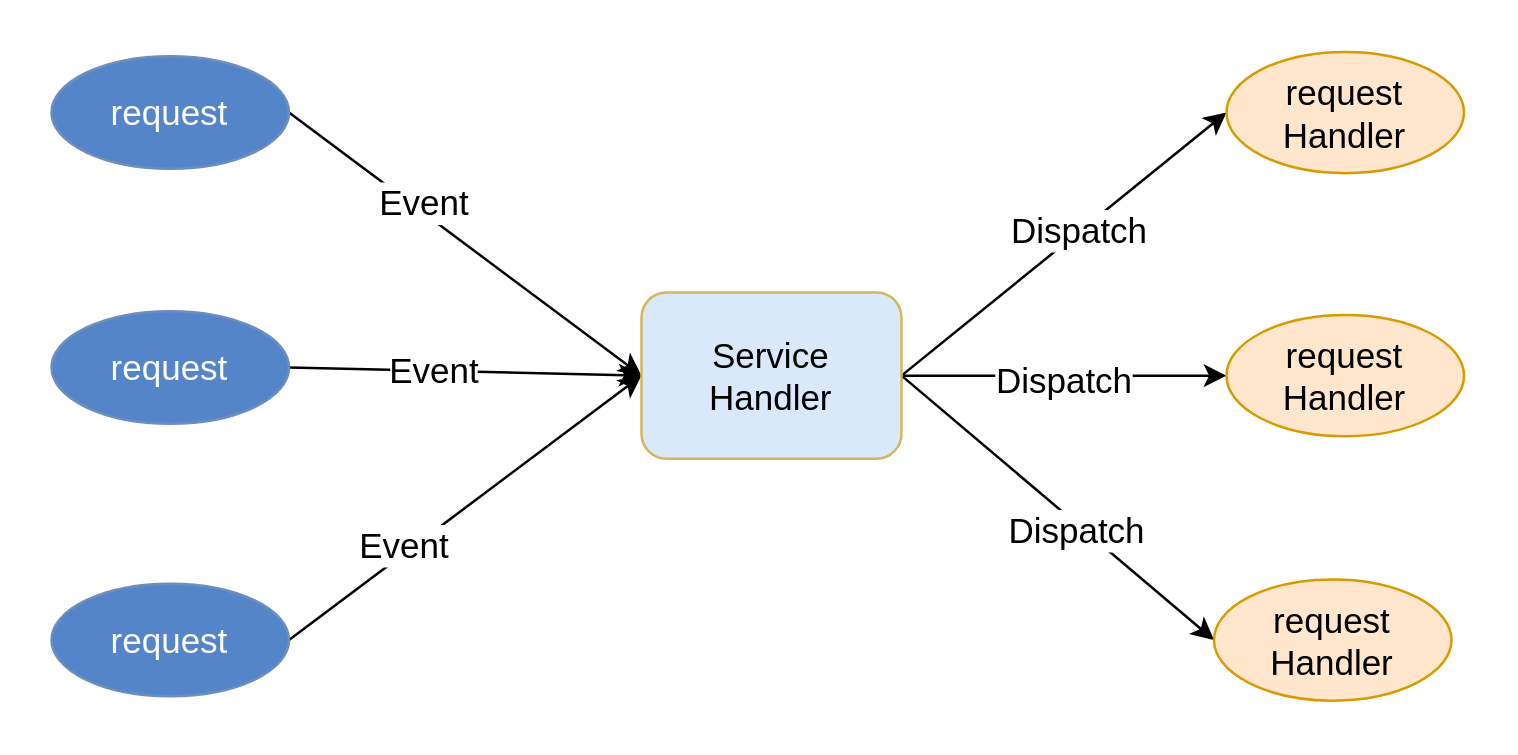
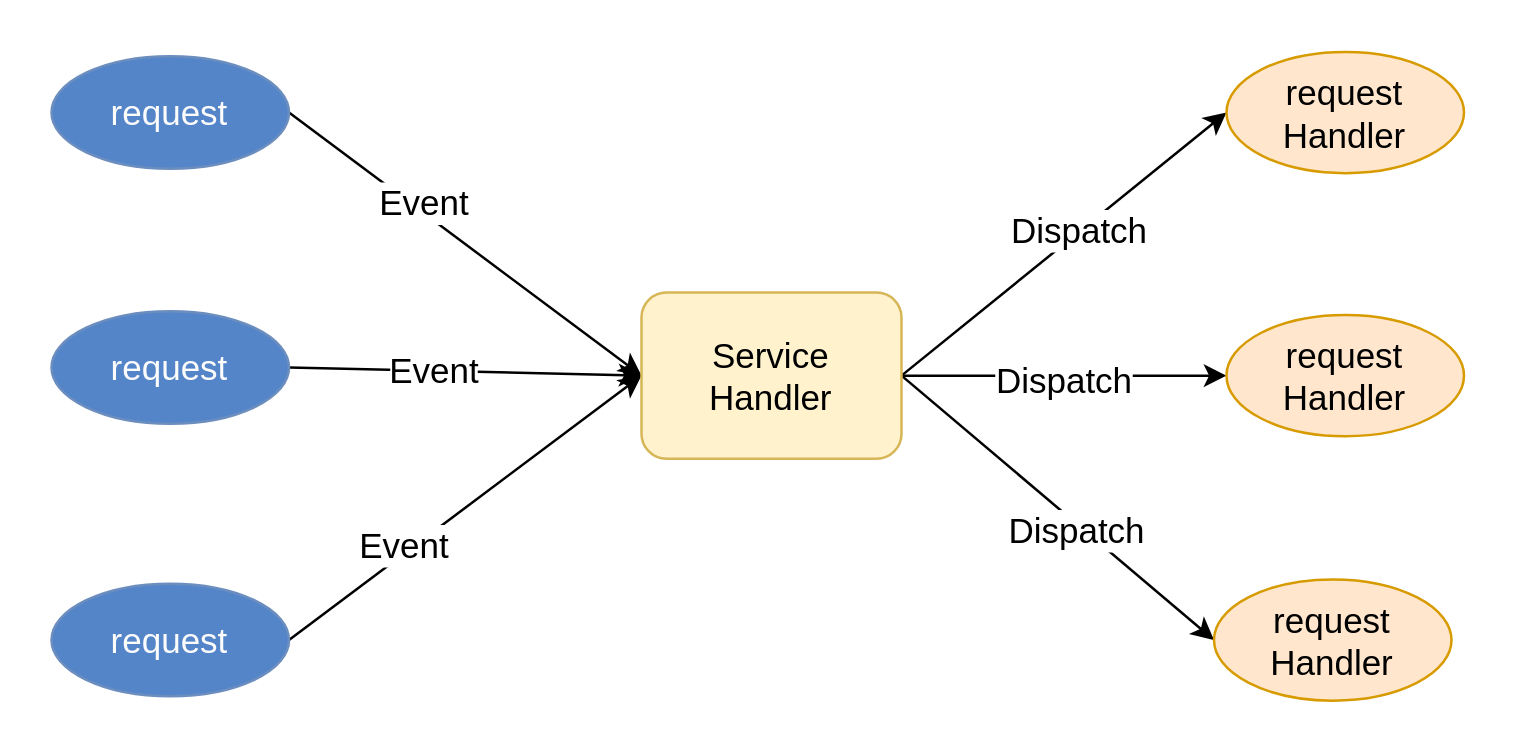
(771, 376) -> (771, 376)
